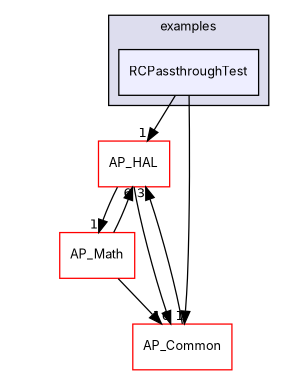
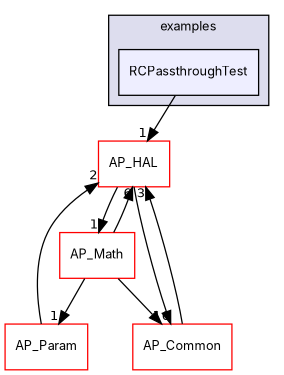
(189, 203) -> none
none -> (46, 347)
